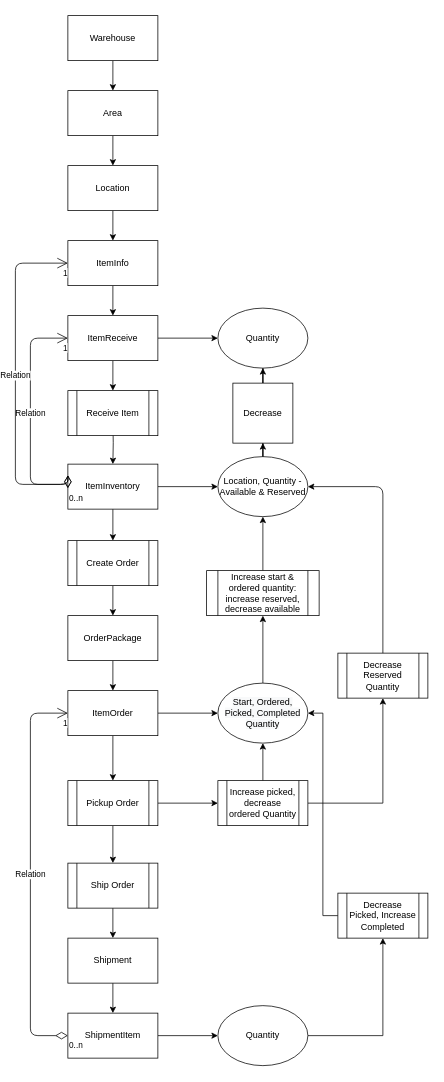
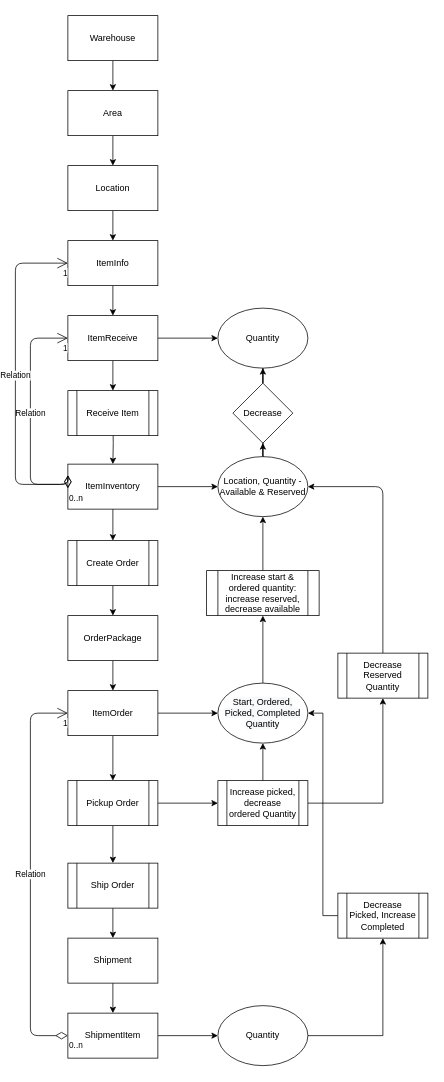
(263, 413) -> (263, 413)
